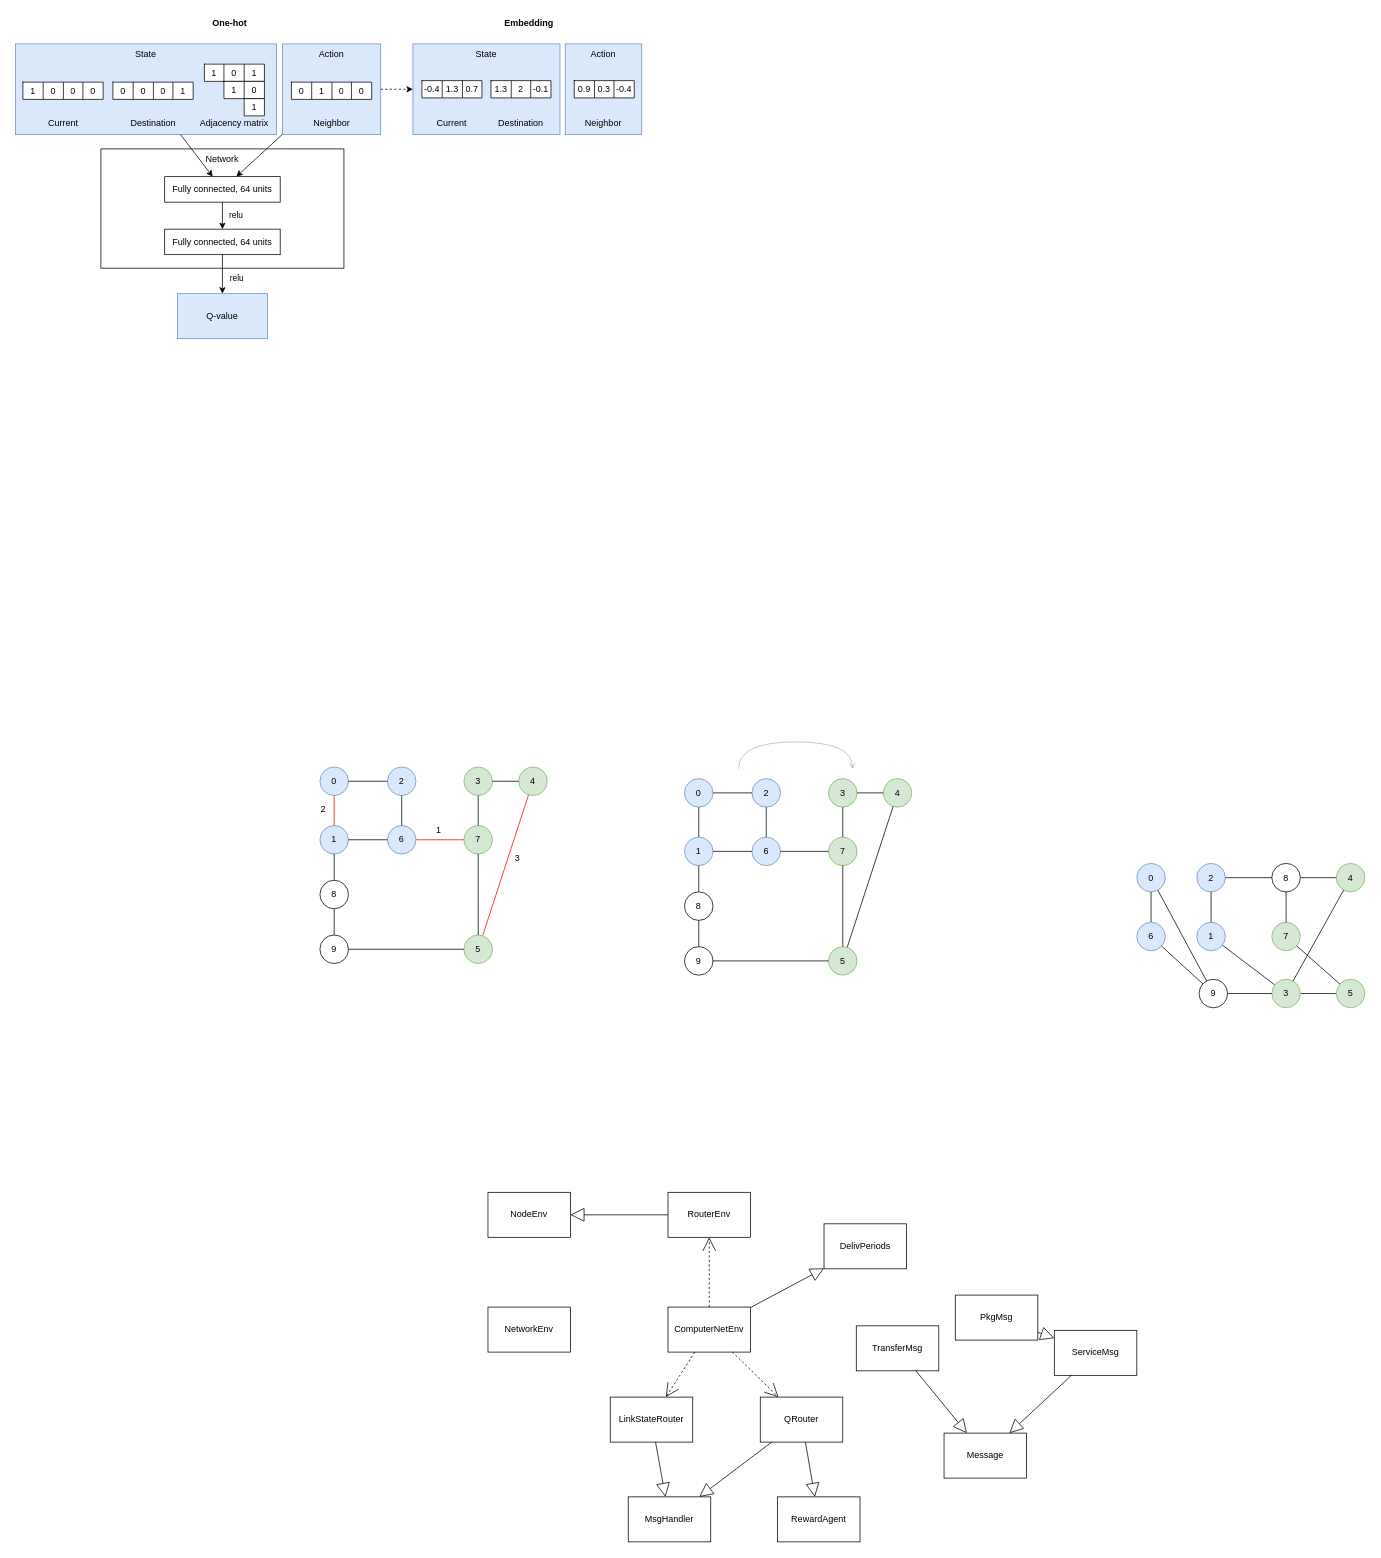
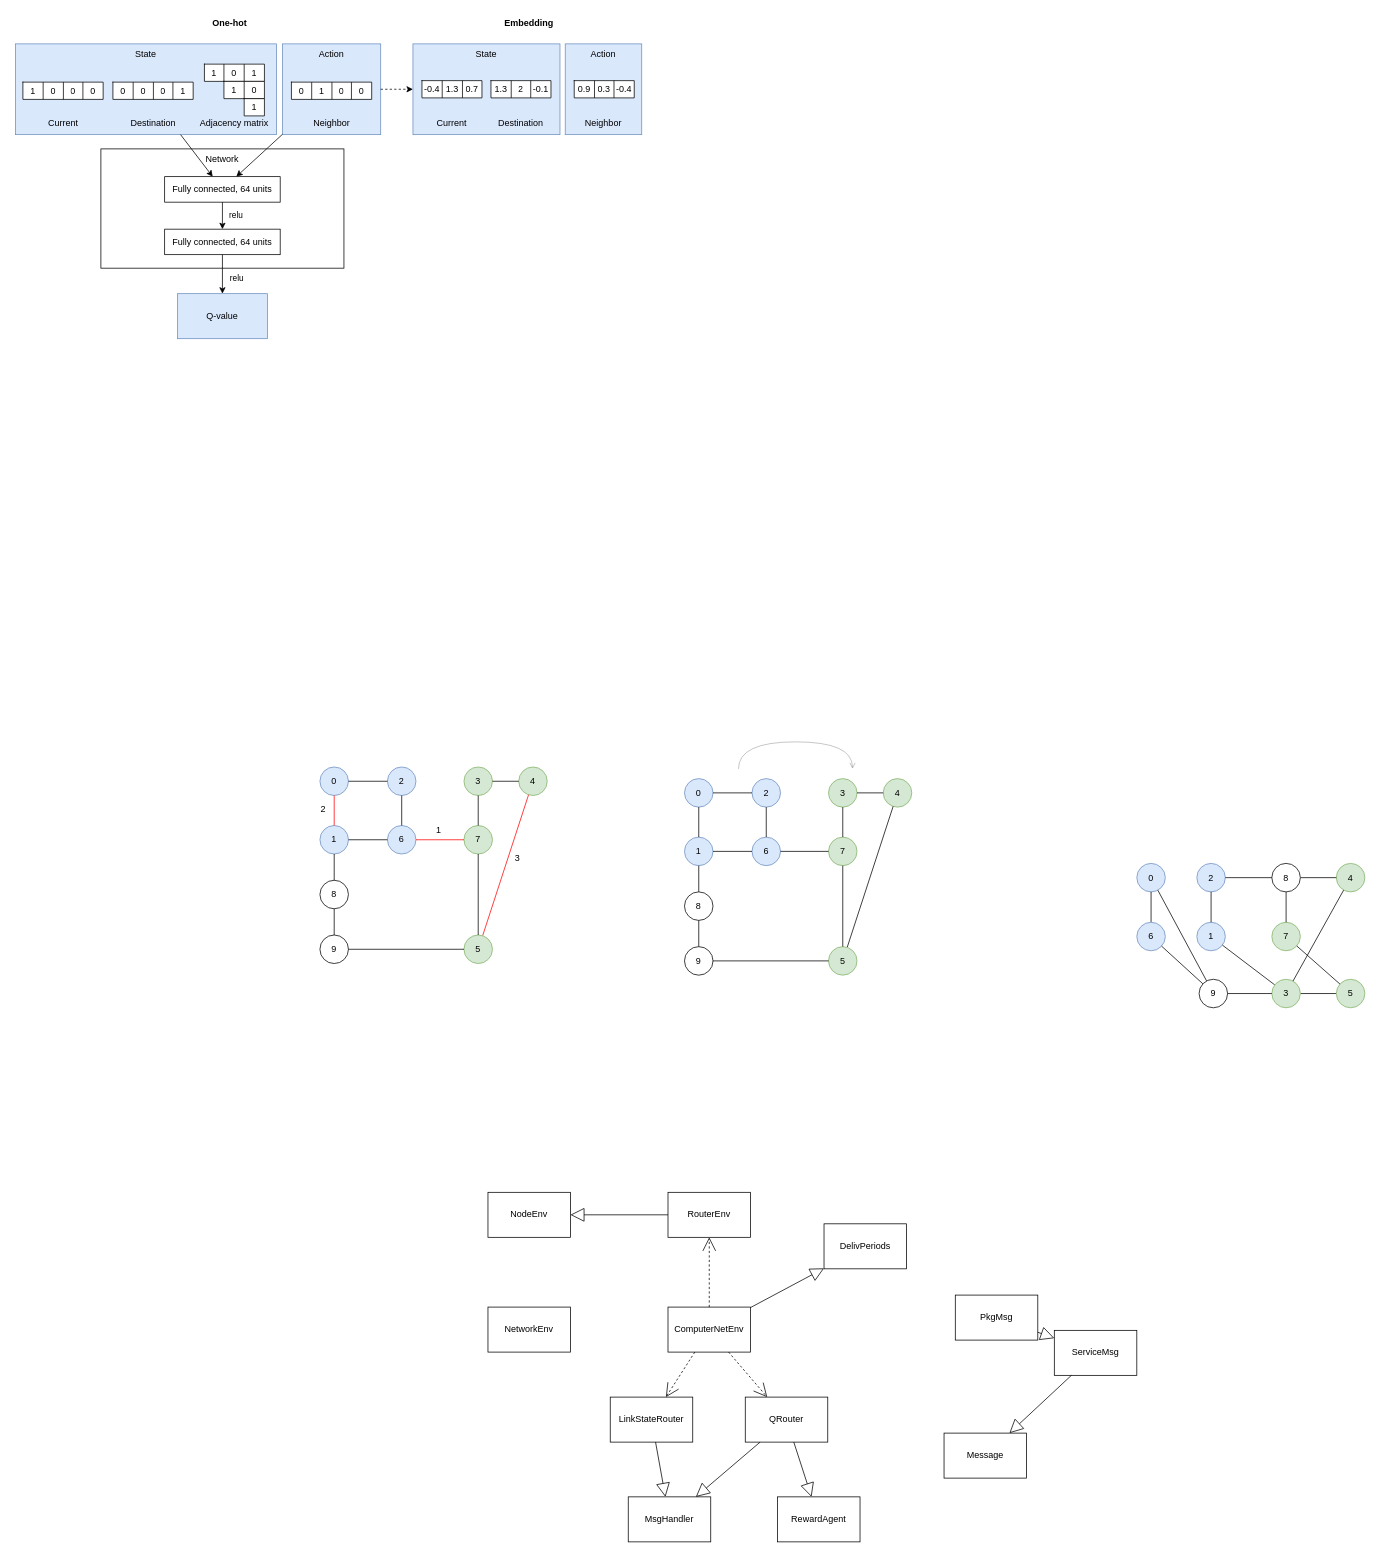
(897, 1348) -> none
(937, 1396) -> none
(801, 1419) -> (786, 1419)
